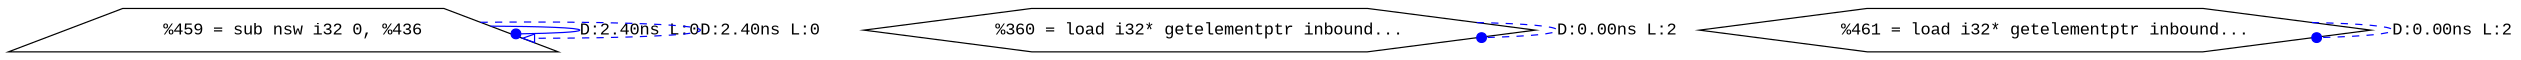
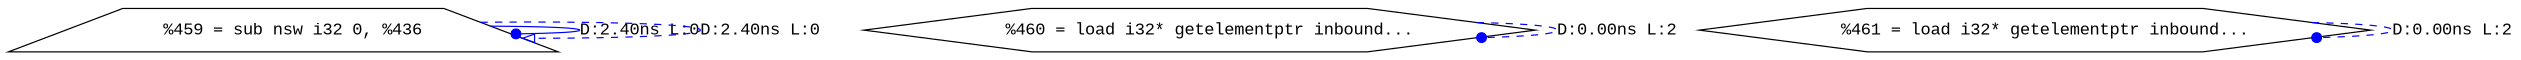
(1200, 30) -> (1200, 30)
